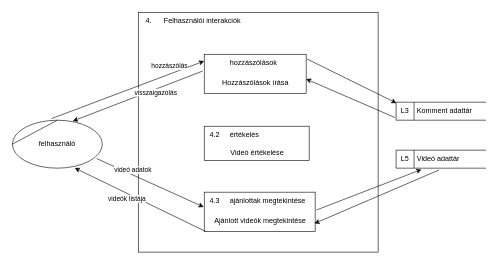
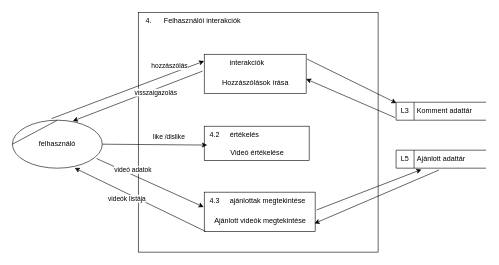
(255, 63) -> (250, 63)
none -> (139, 145)
(442, 159) -> (448, 159)
